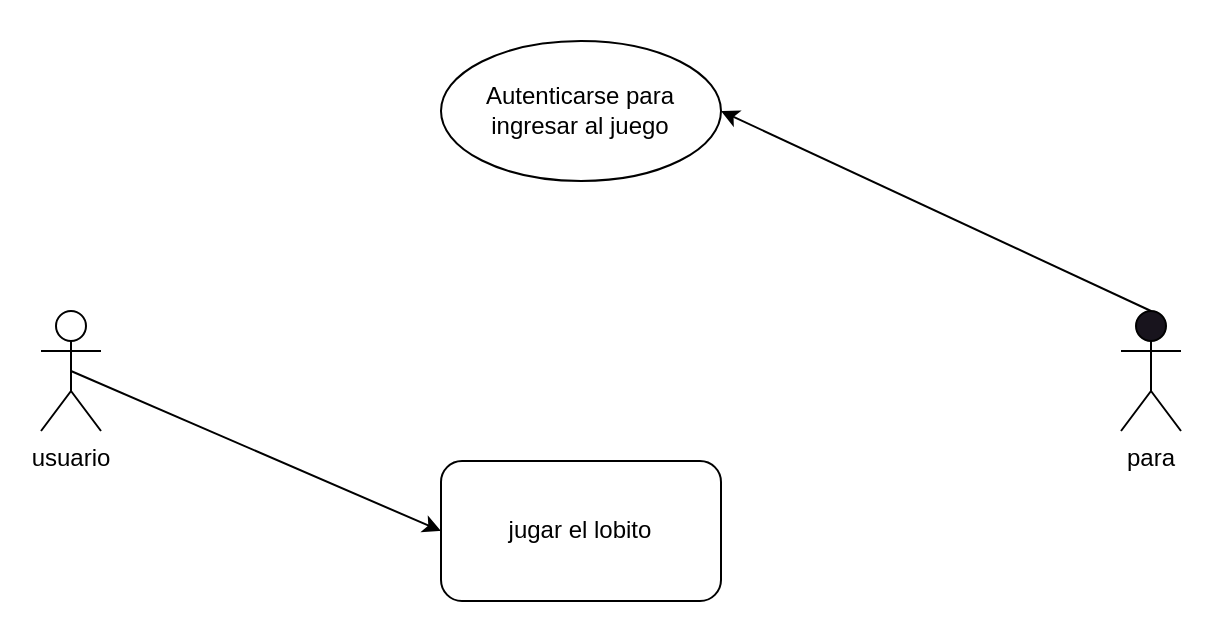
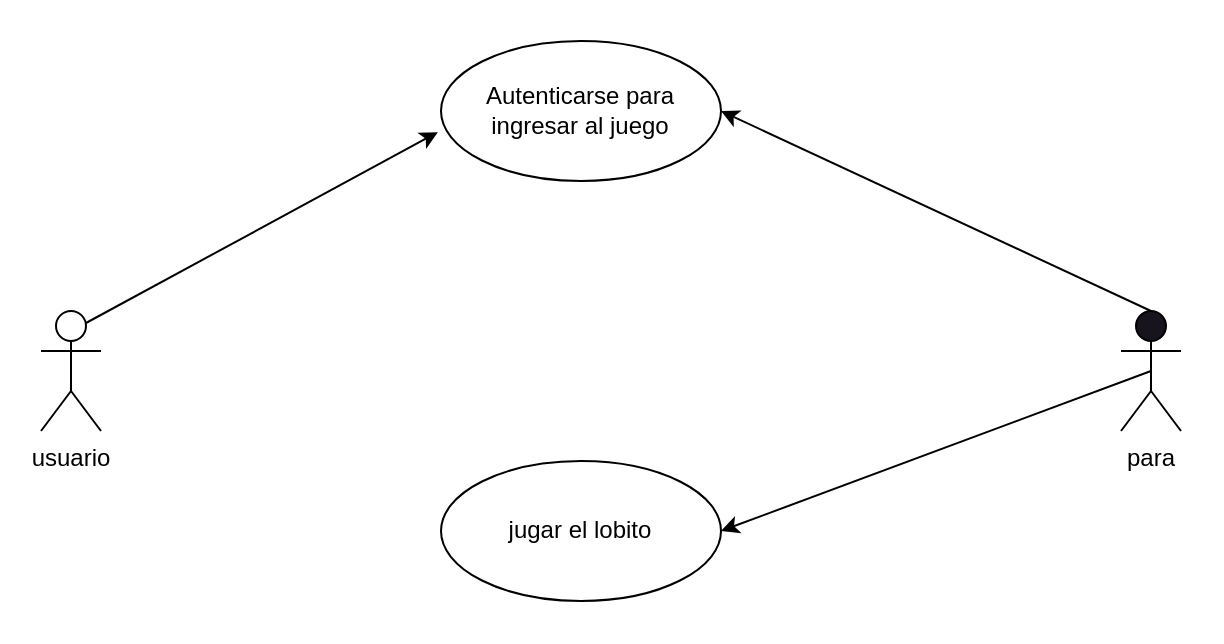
none -> (256, 231)
(252, 449) -> none
none -> (940, 449)
(581, 531) -> (581, 531)
